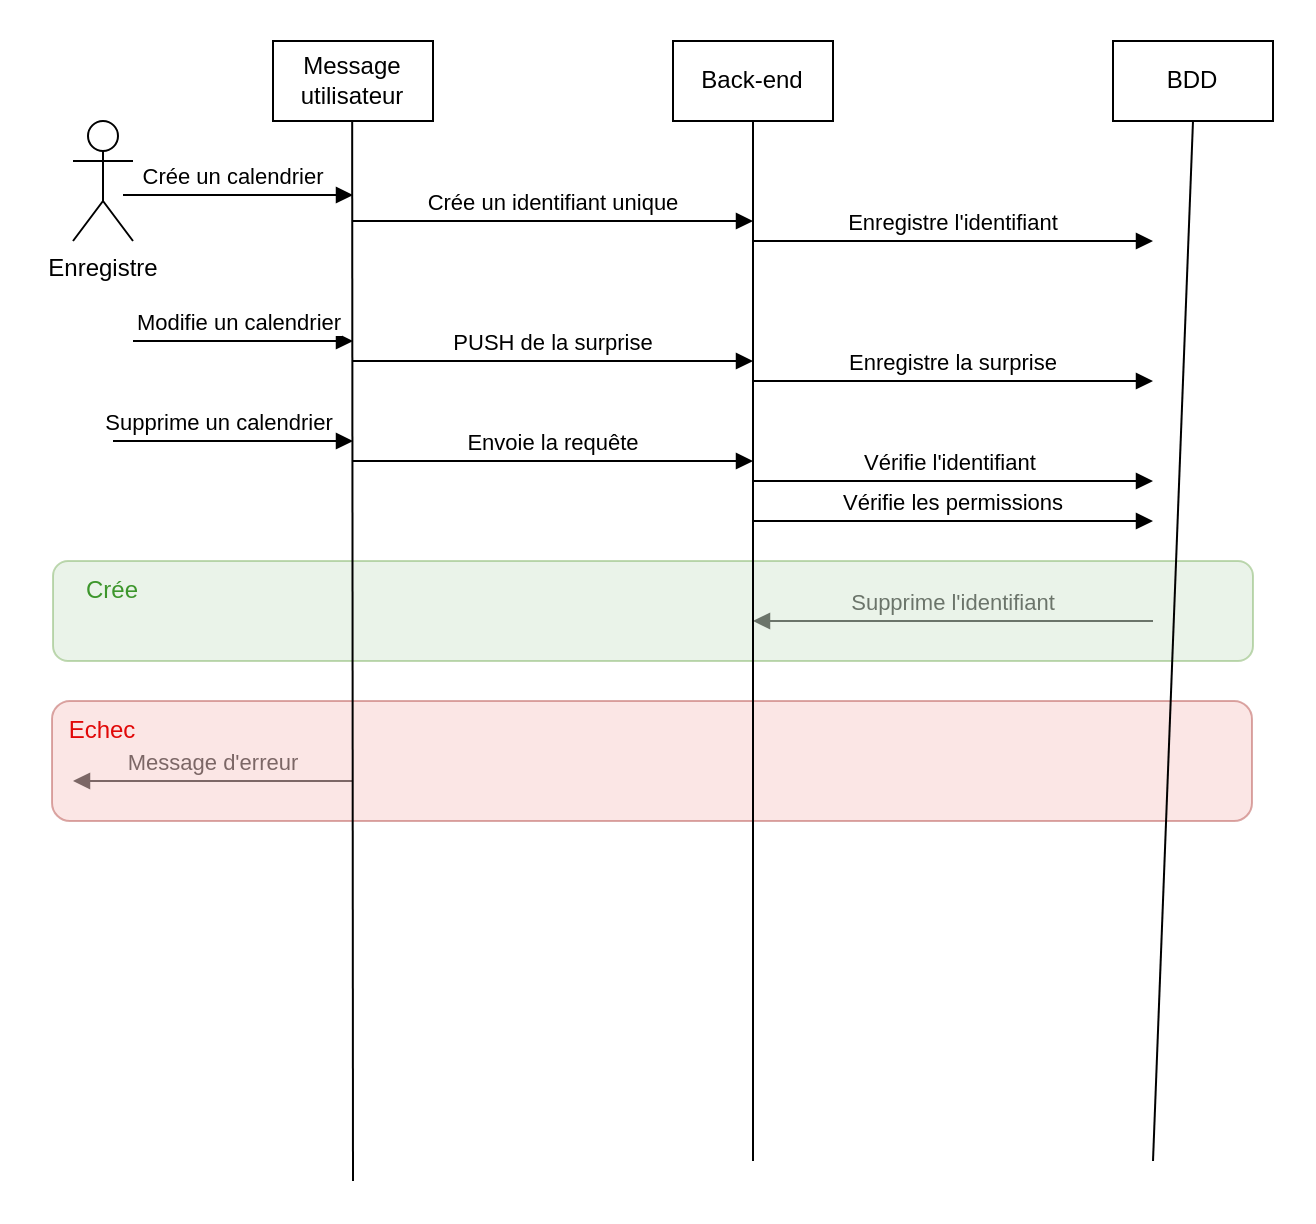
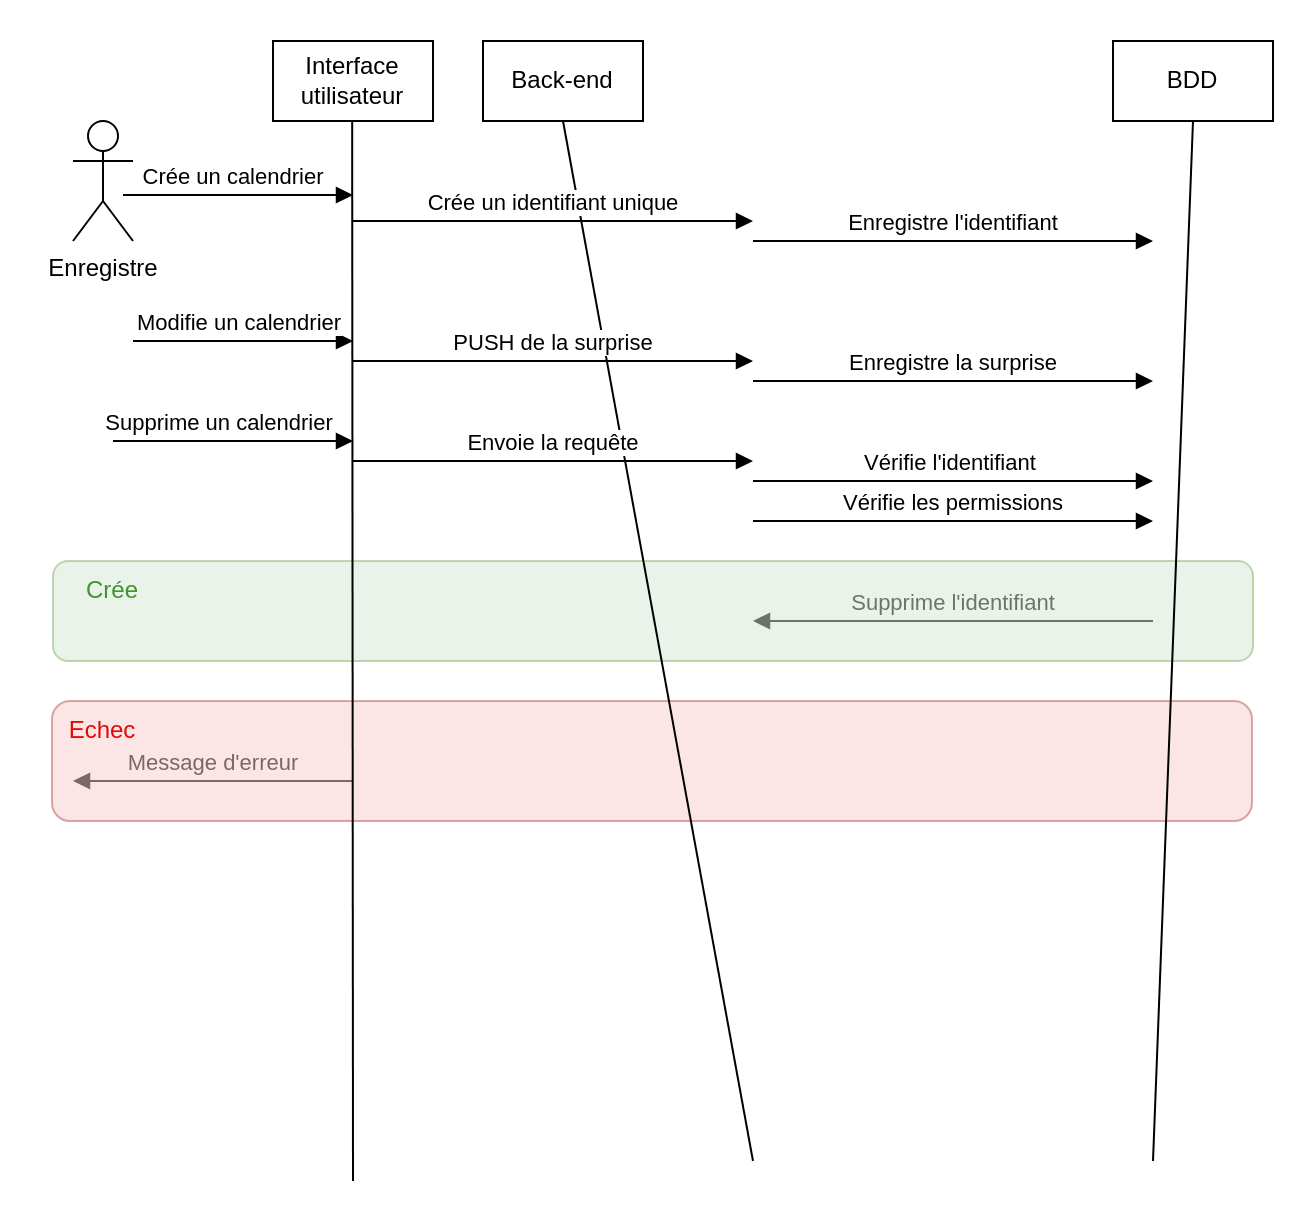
(353, 81) -> (353, 81)
(753, 81) -> (563, 81)
